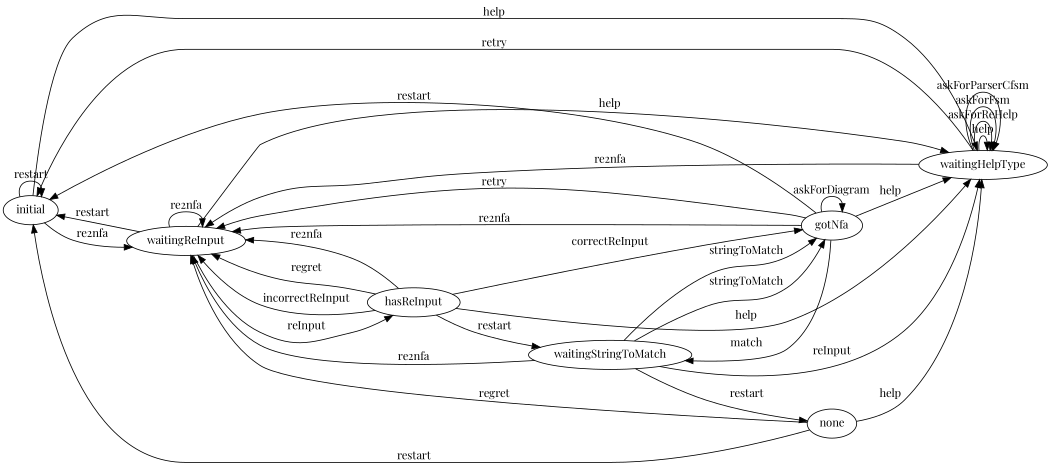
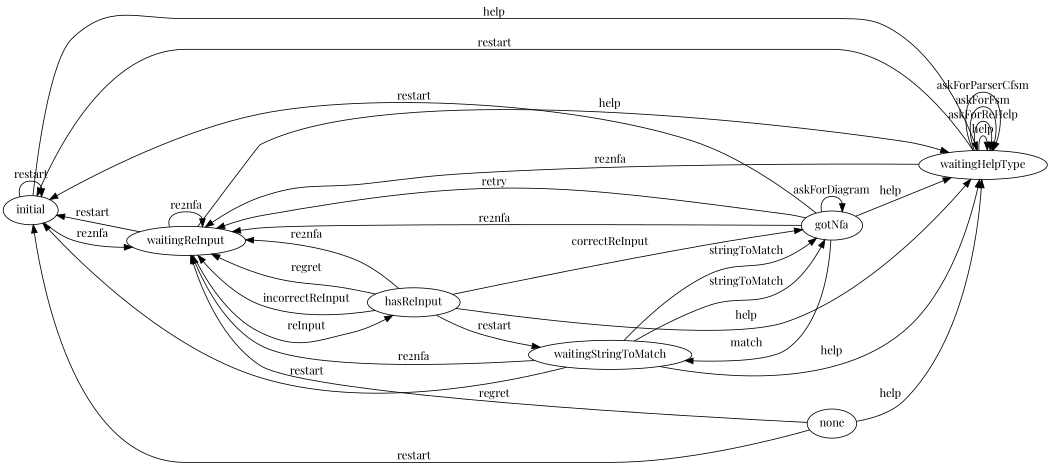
(494, 43) -> (494, 43)
(832, 351) -> (832, 351)
(715, 403) -> (284, 383)
